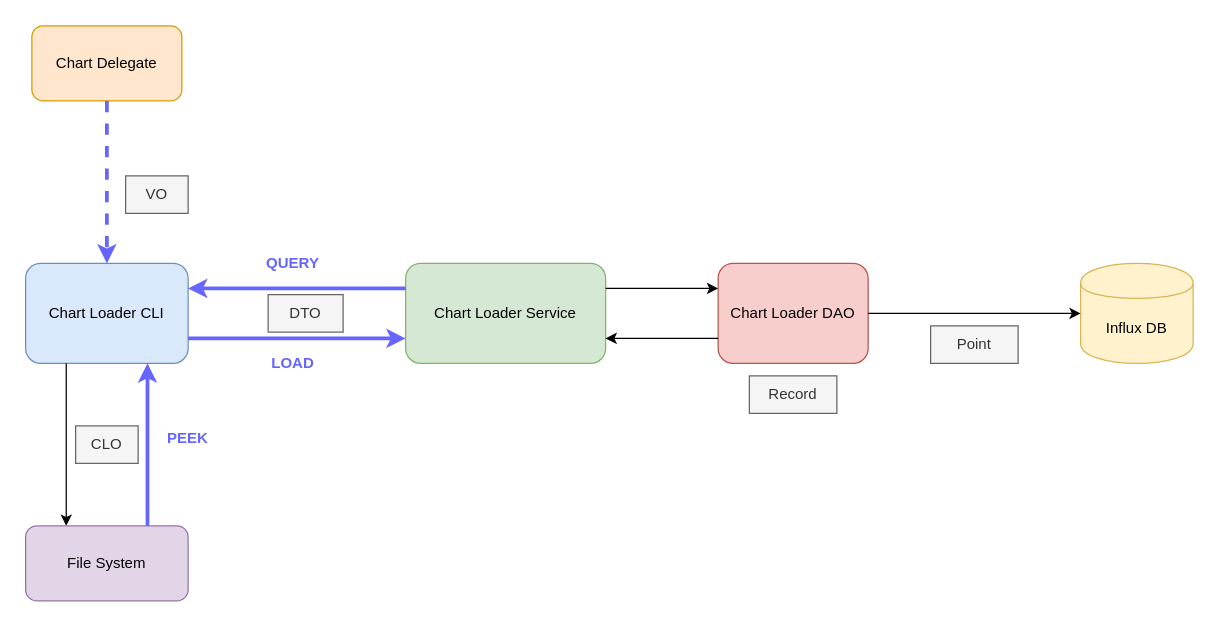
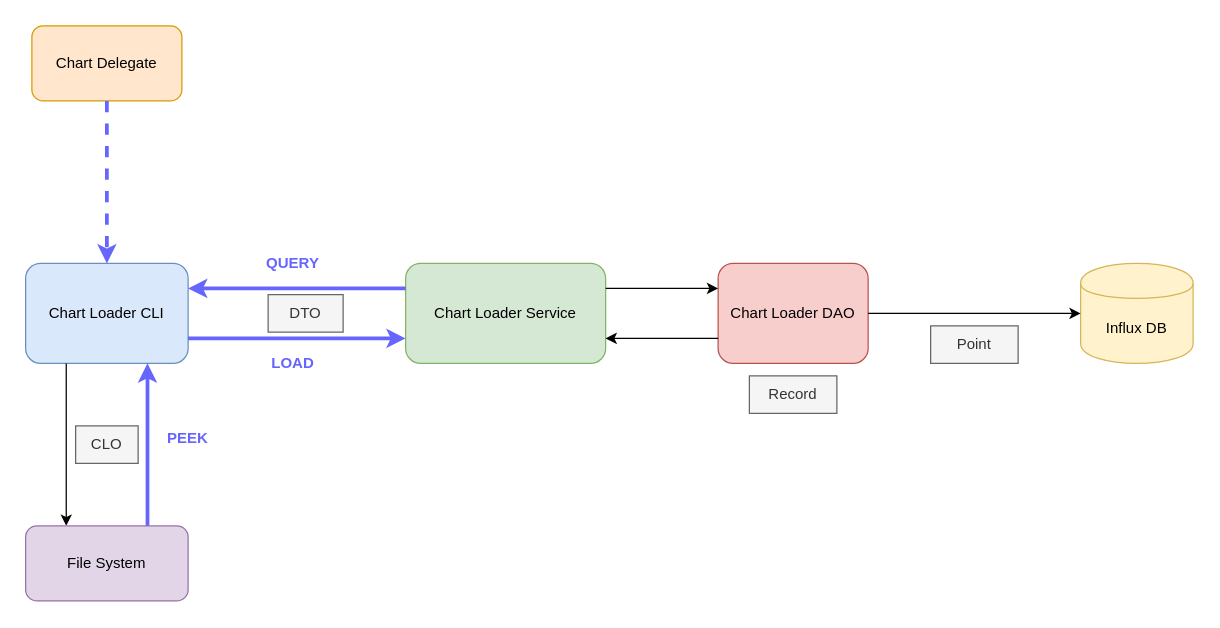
(157, 194) -> none
